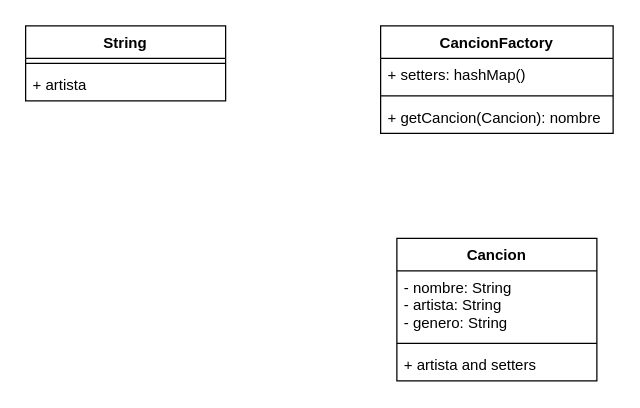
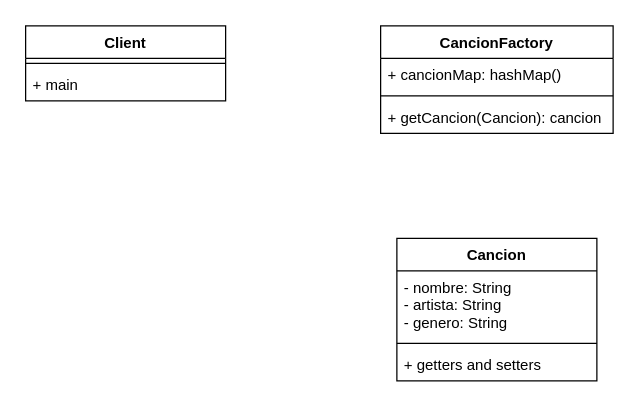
(125, 43) -> (125, 43)
(466, 75) -> (476, 75)
(66, 85) -> (54, 85)
(500, 118) -> (502, 118)
(484, 365) -> (486, 365)
